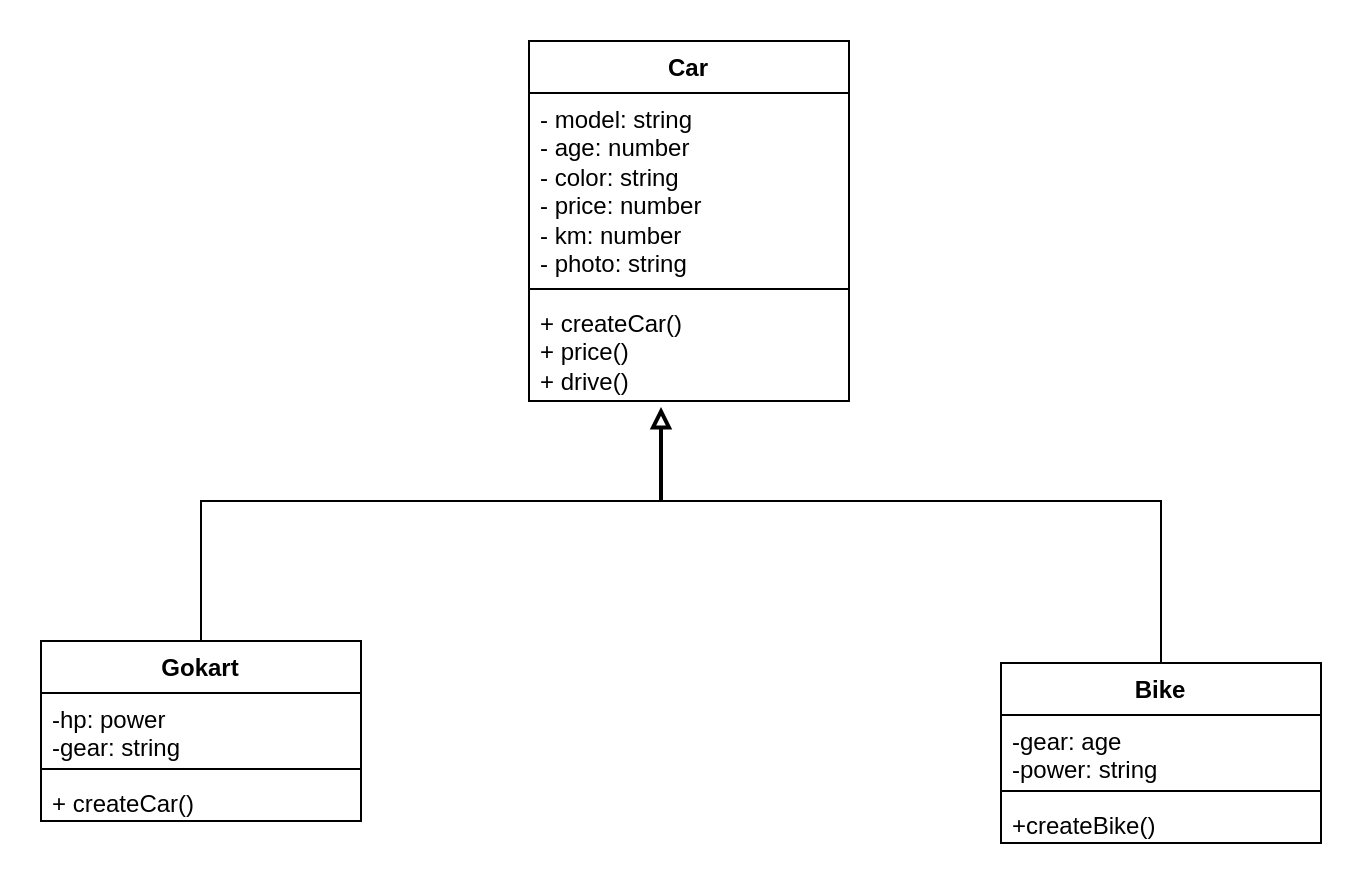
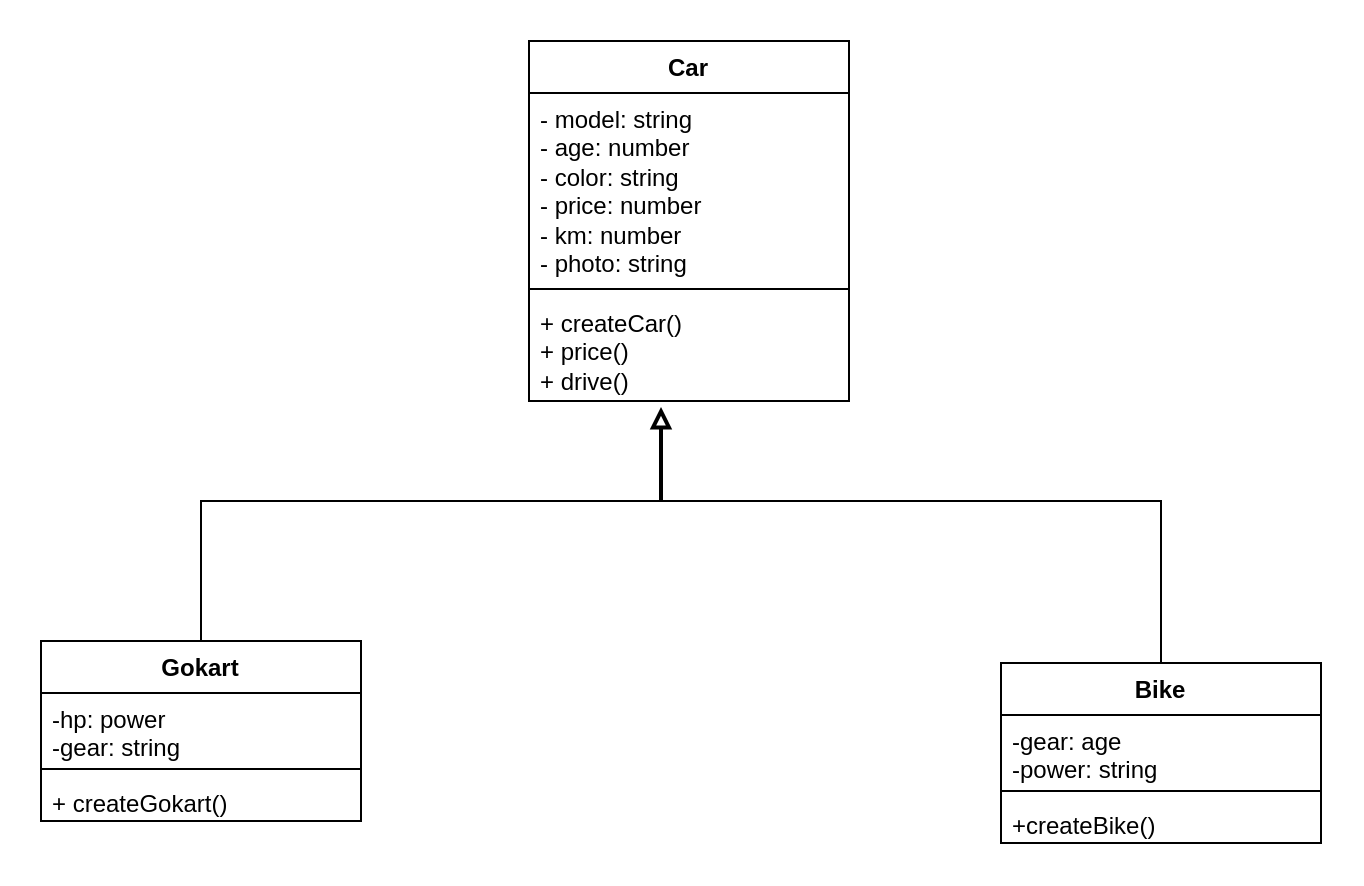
(137, 805) -> (157, 805)
